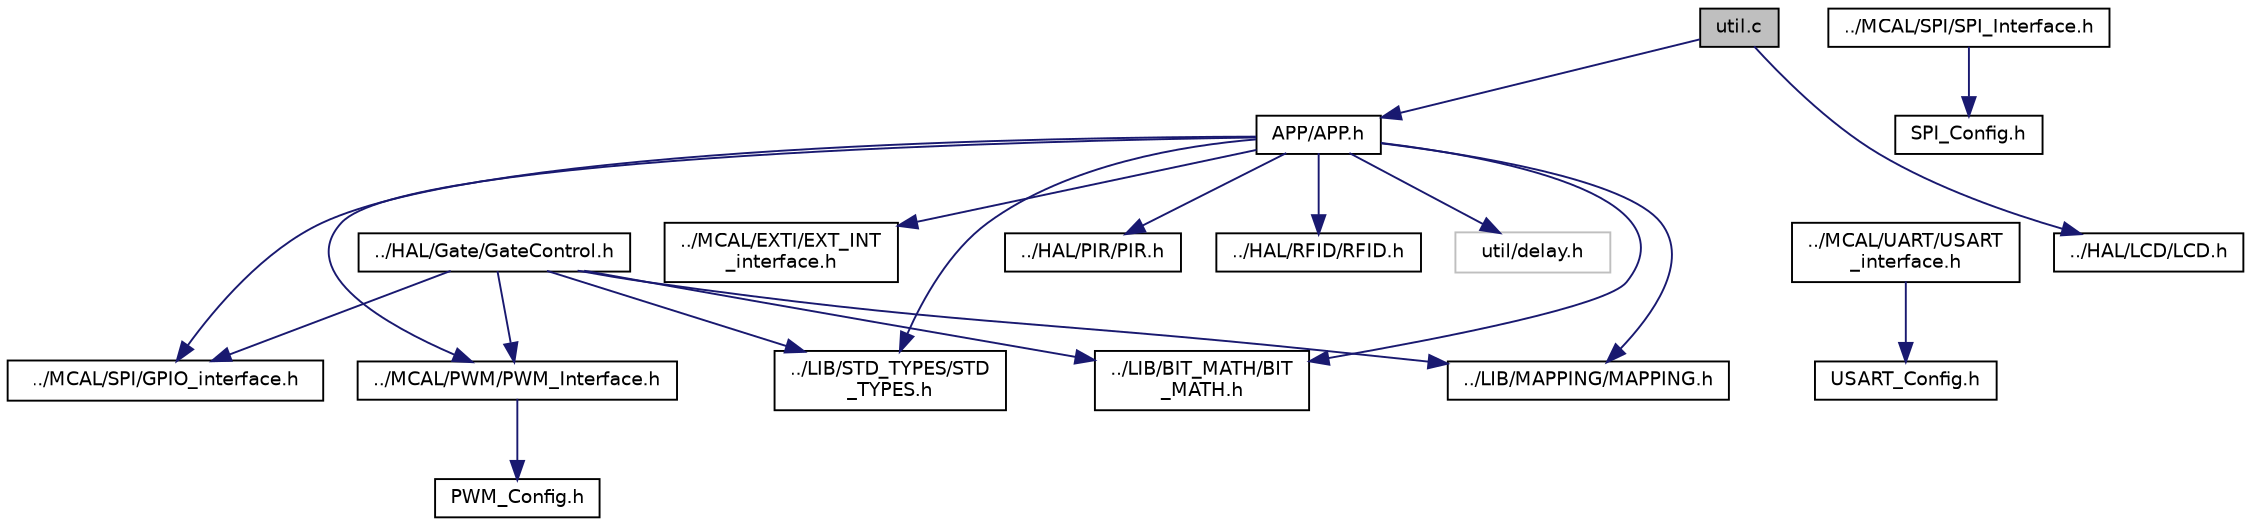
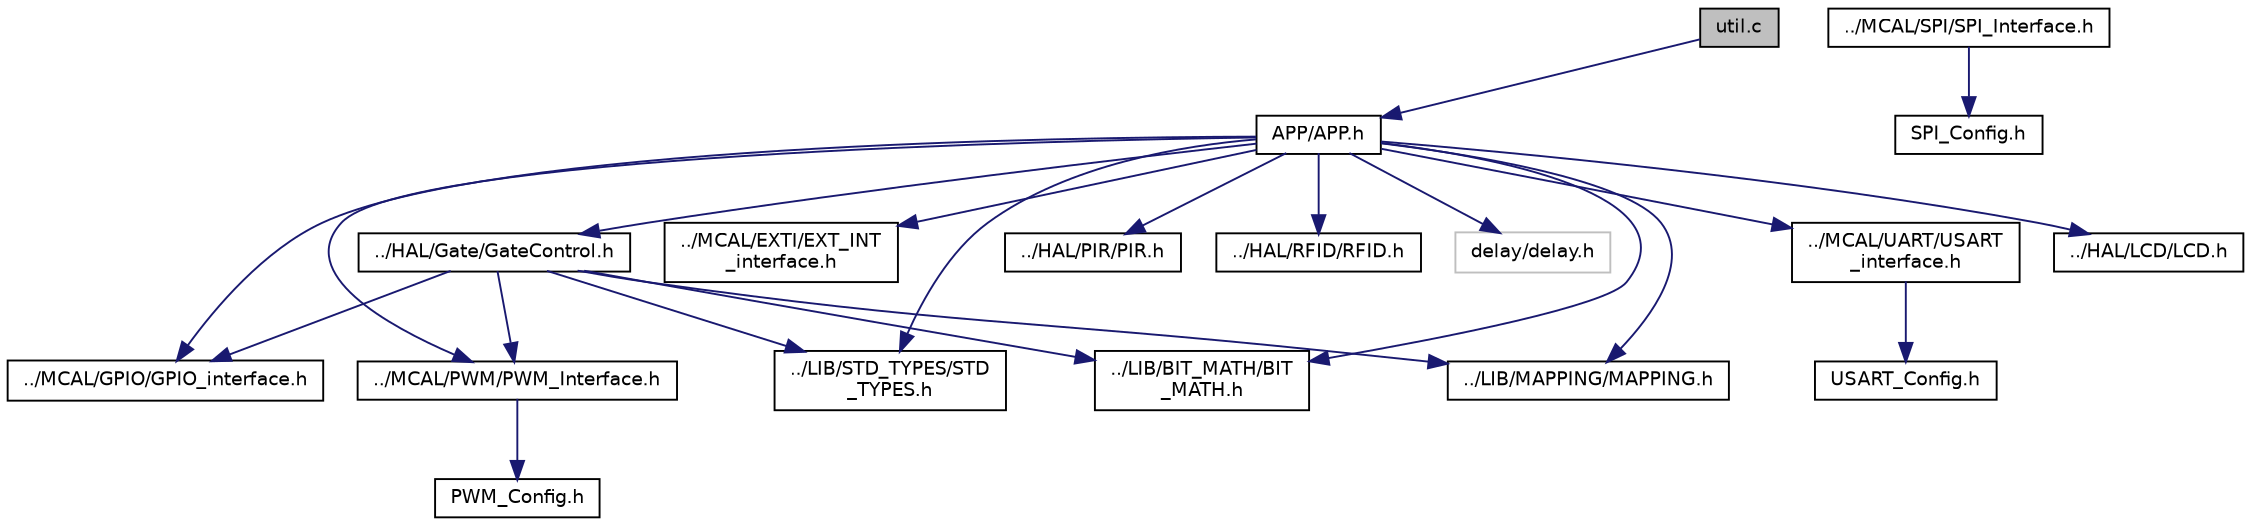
(1894, 162) -> (1727, 177)
none -> (927, 183)
none -> (1655, 202)
(1533, 252) -> (1533, 252)
(165, 381) -> (165, 381)
